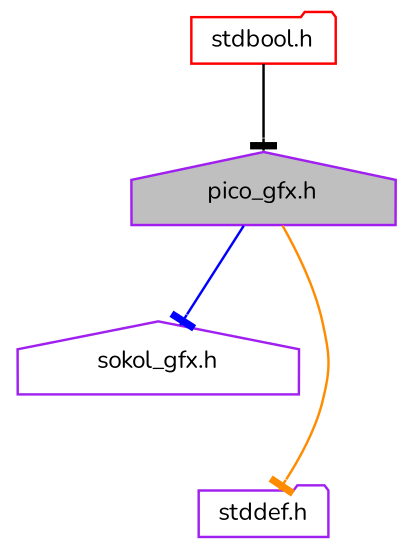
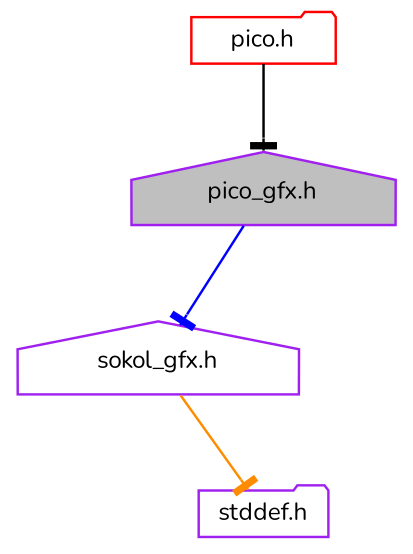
(264, 40) -> (264, 40)
(328, 353) -> (211, 438)
